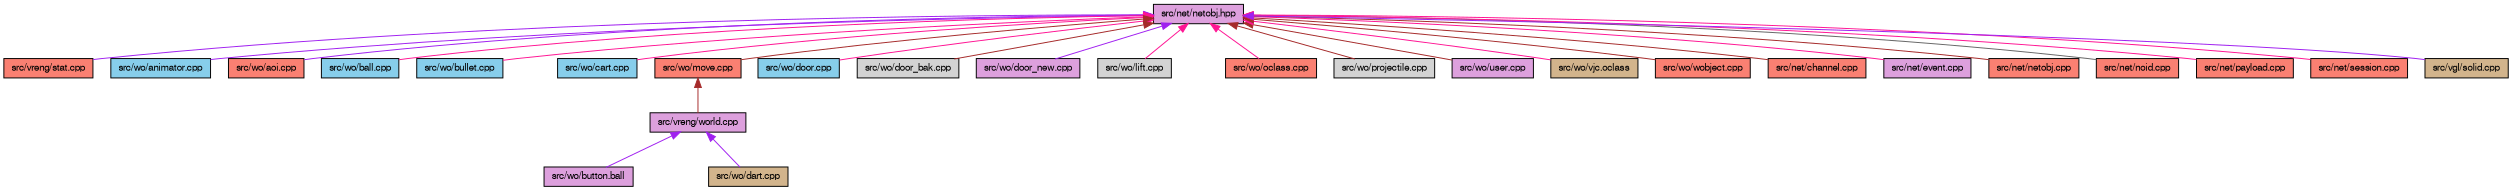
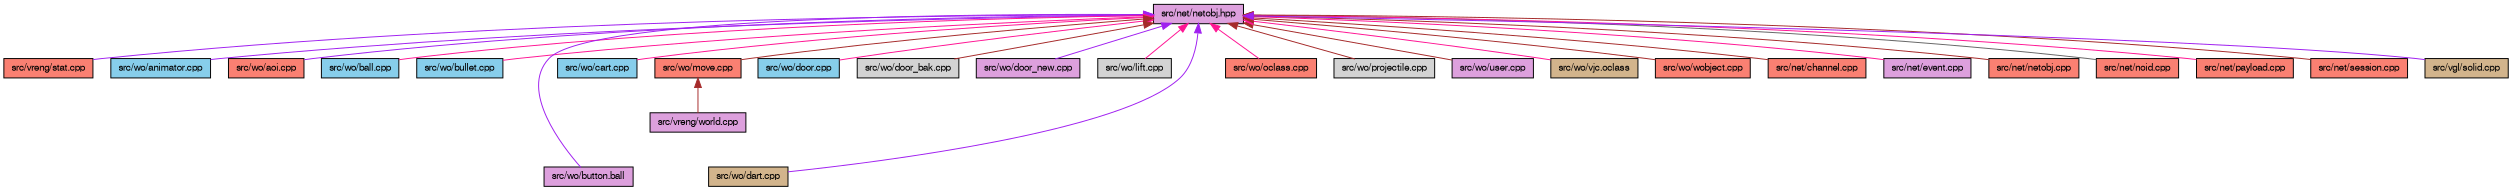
(1782, 26) -> (1782, 26)
(639, 152) -> (782, 21)
(727, 153) -> (1013, 138)
